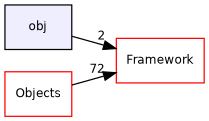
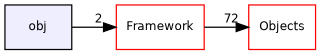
(88, 81) -> (220, 27)
